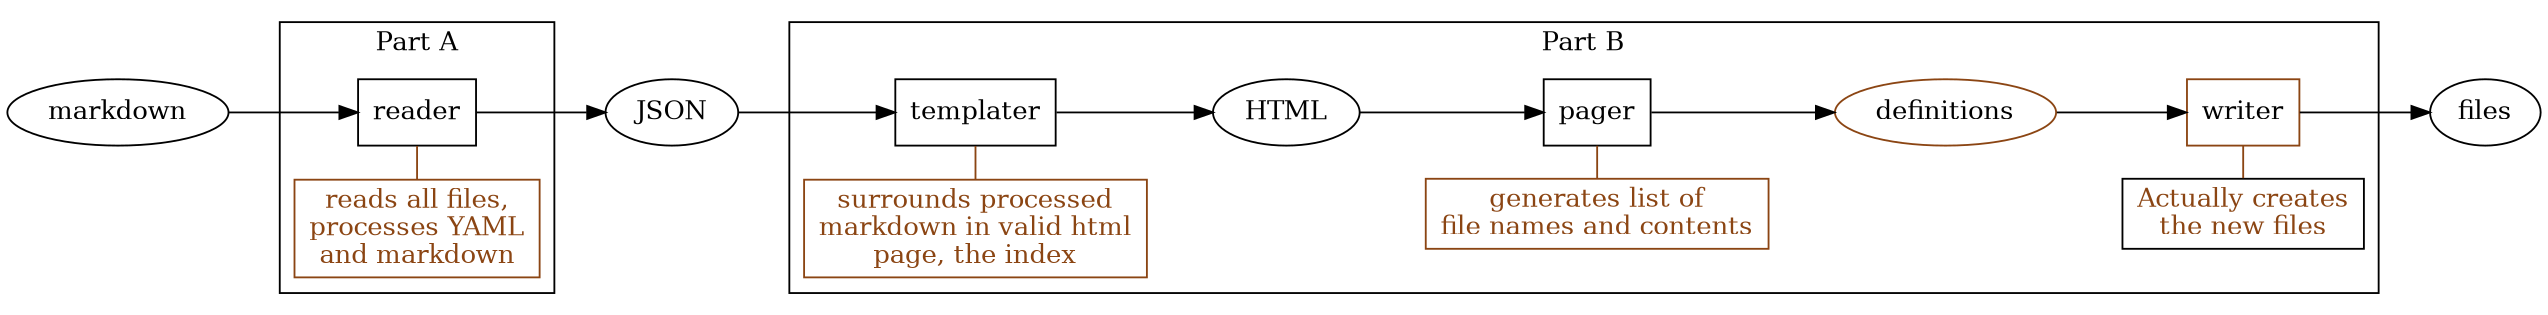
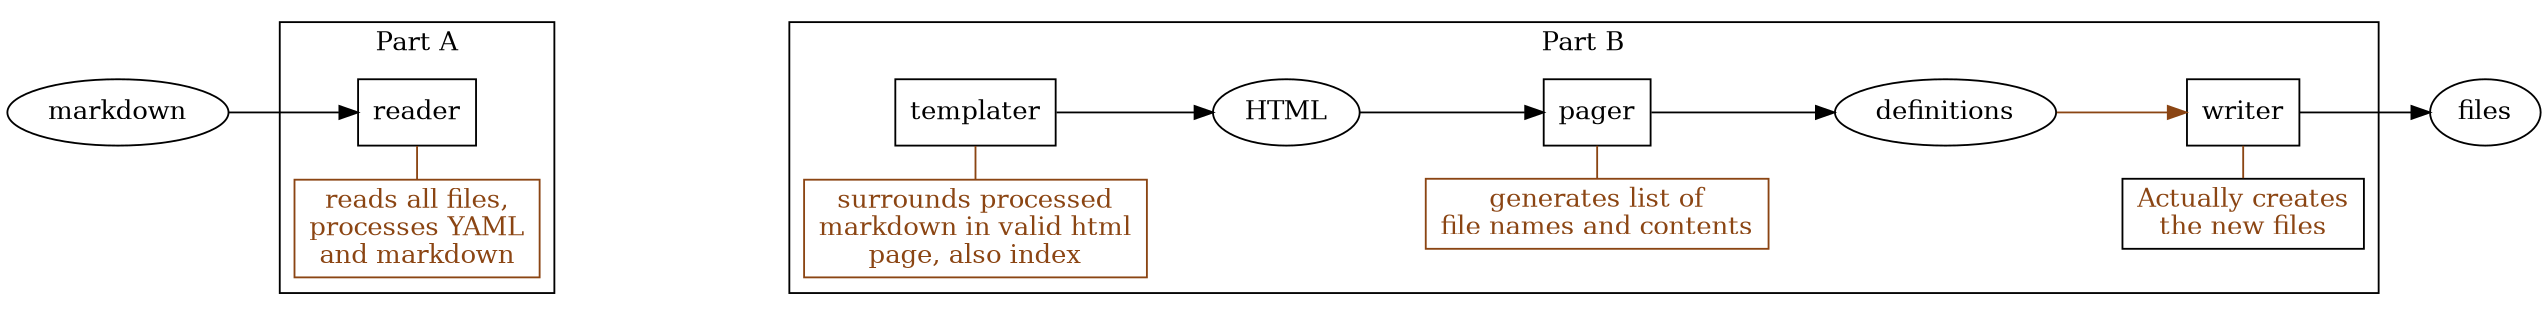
(672, 112) -> none
(1946, 112) -> (1946, 112)
(2112, 112) -> (2112, 112)
(2243, 112) -> (2243, 112)
(975, 229) -> (975, 229)
